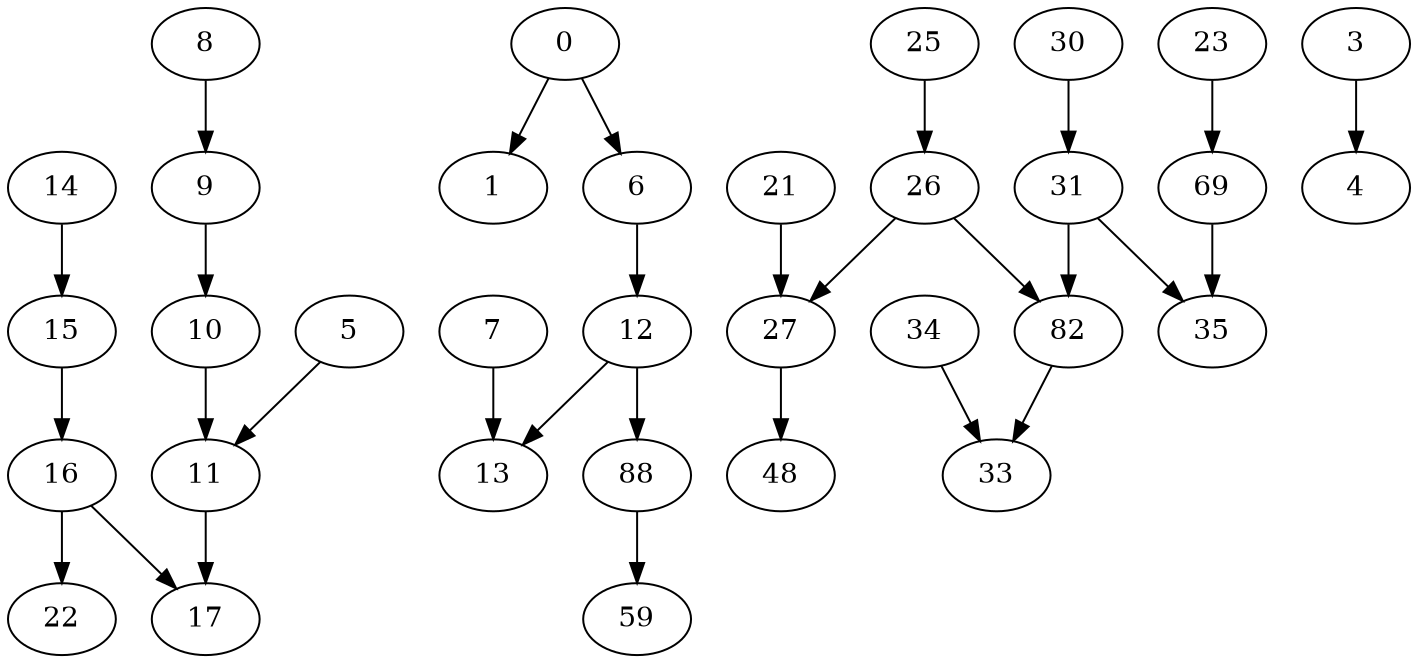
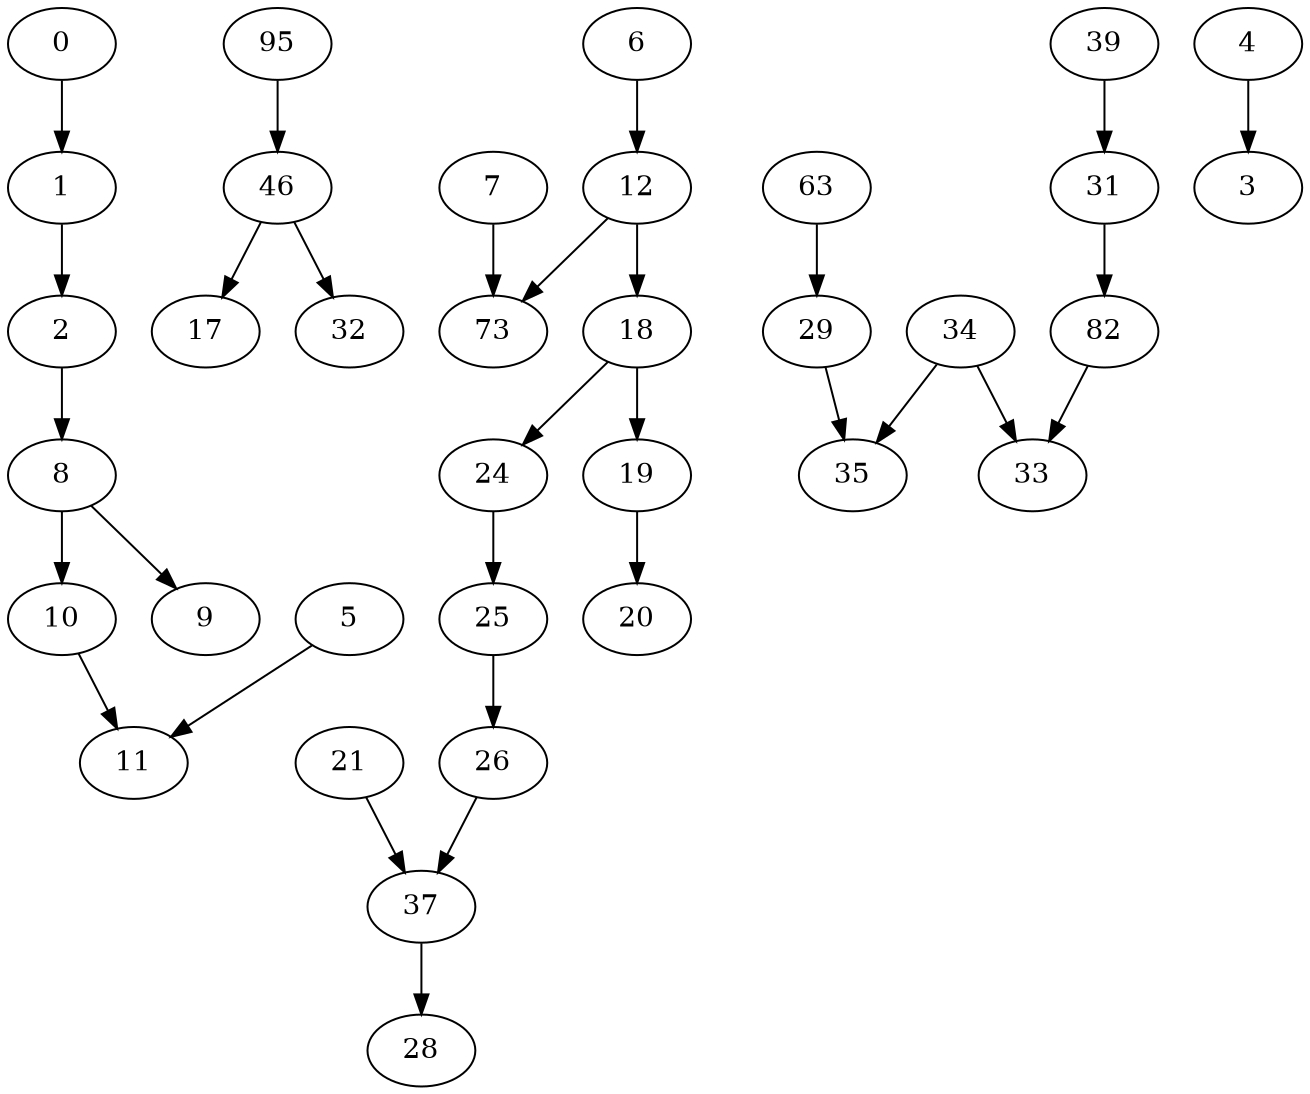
(1069, 44) -> (1104, 44)
(1212, 44) -> (817, 188)
(1356, 106) -> (1248, 106)
(597, 107) -> none
(62, 188) -> none
(1212, 188) -> (817, 332)
(206, 250) -> (62, 537)
(989, 252) -> none
(1133, 252) -> (913, 395)
(62, 332) -> (278, 44)
none -> (62, 332)
(781, 332) -> (421, 907)
(62, 475) -> (278, 188)
none -> (493, 475)
(493, 475) -> (493, 332)
(637, 475) -> (637, 332)
(781, 475) -> (421, 1051)
(206, 537) -> none
(62, 619) -> (350, 332)
(637, 619) -> (637, 475)
none -> (637, 619)
